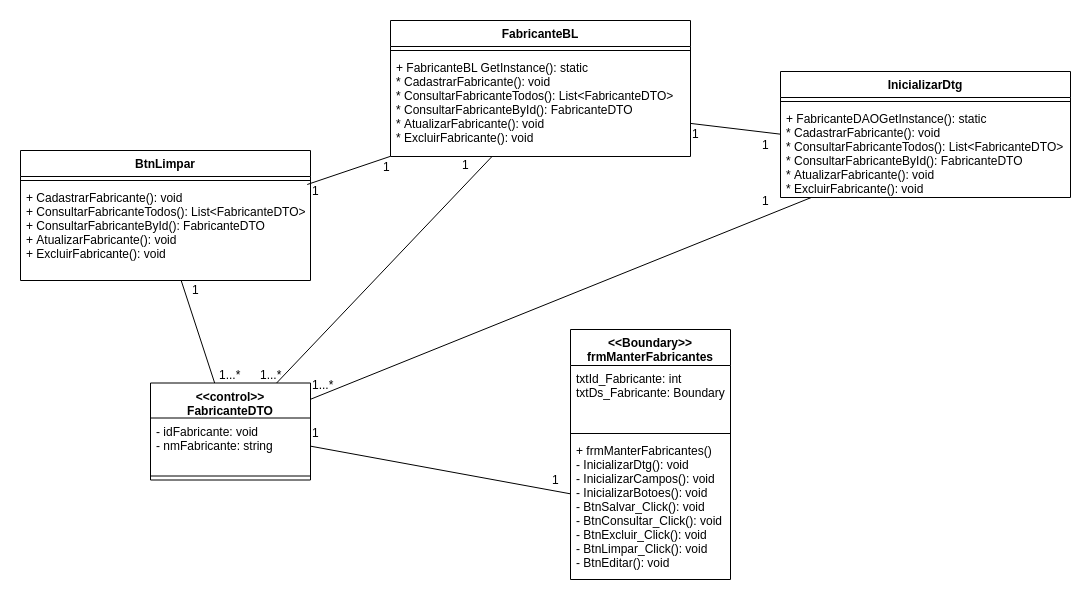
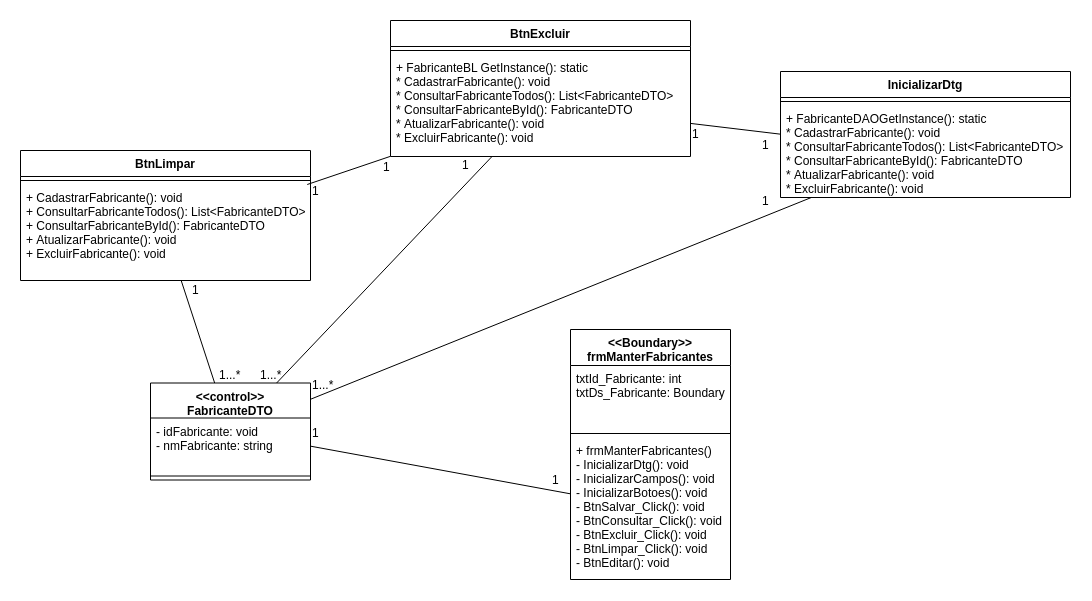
(540, 34) -> (540, 34)
